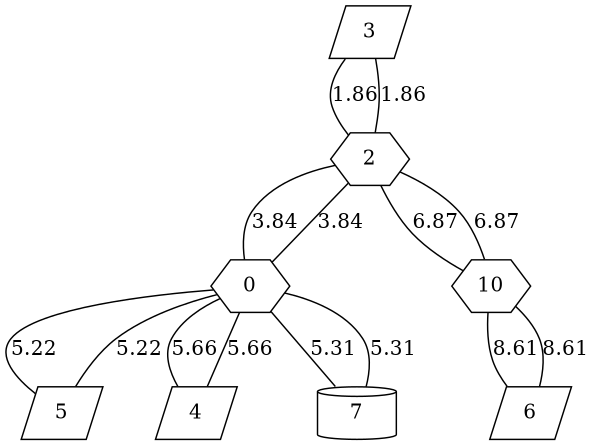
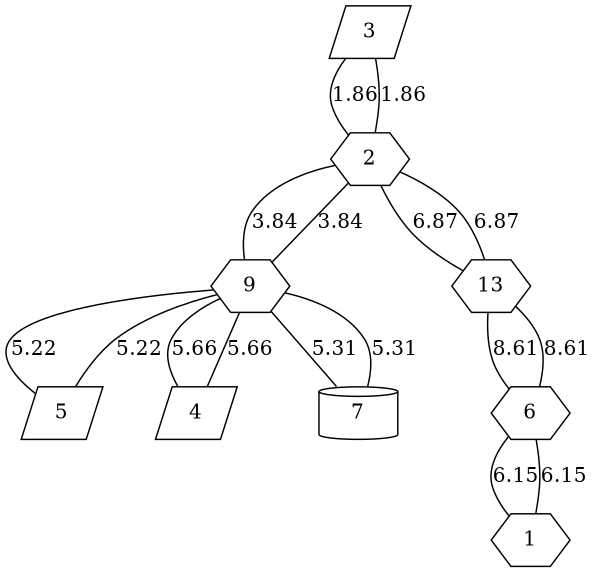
(250, 286) -> (250, 286)
(491, 286) -> (491, 286)
(531, 413) -> (531, 413)
none -> (531, 540)
